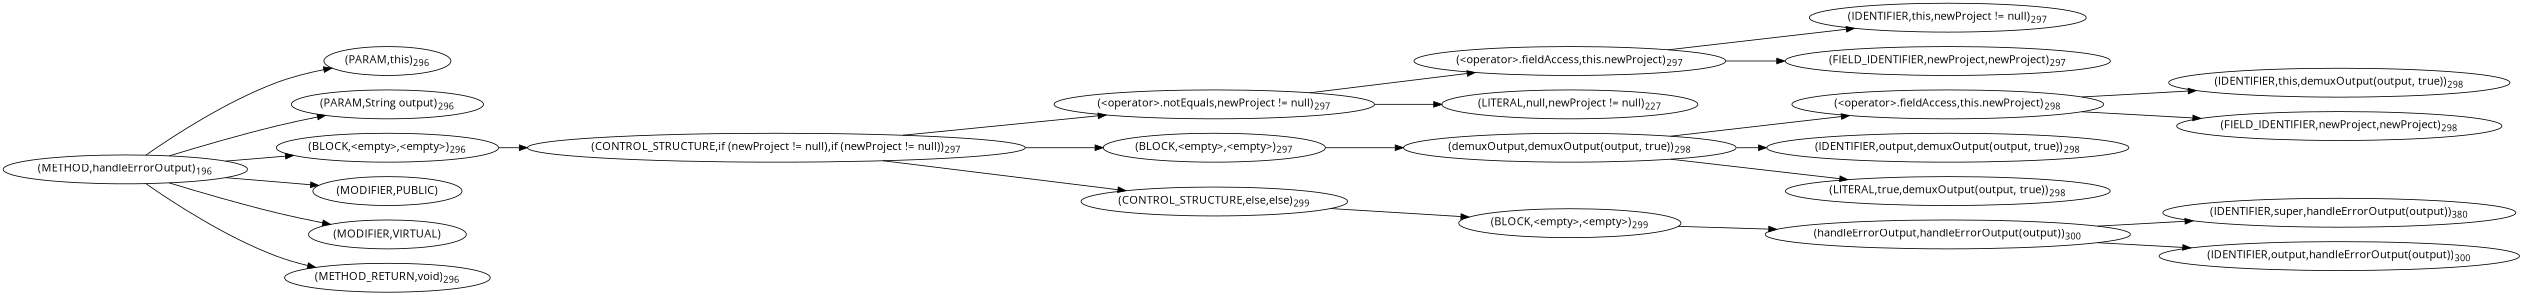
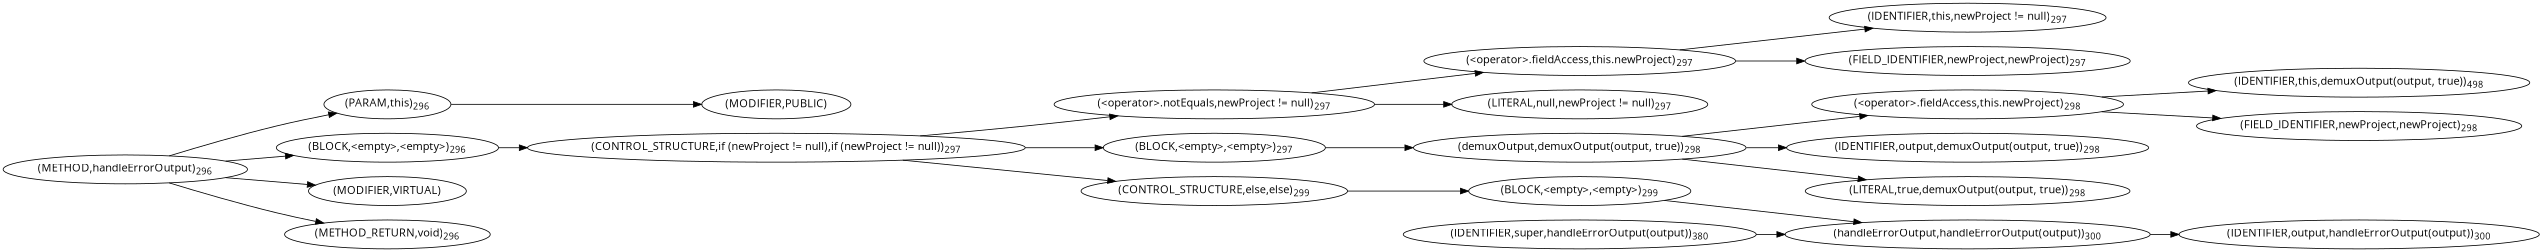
(2456, 81) -> (2476, 81)
(1653, 103) -> (1663, 103)
(387, 104) -> none
(204, 168) -> (204, 168)
(268, 181) -> (572, 104)
(2141, 224) -> (1767, 234)
